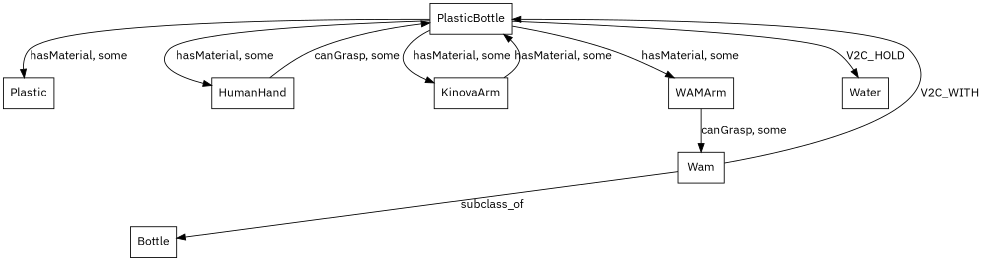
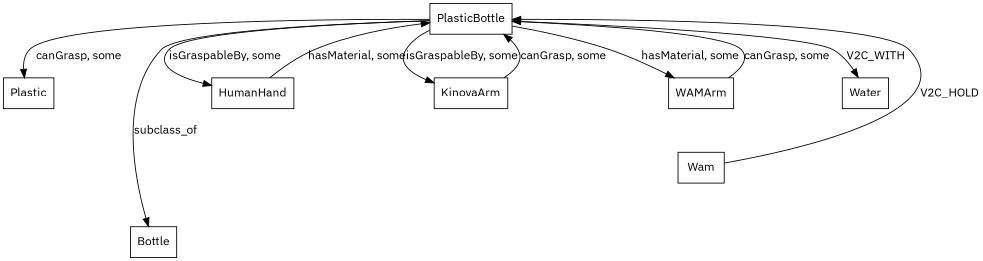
(79, 56) -> (79, 56)
(225, 56) -> (225, 56)
(357, 56) -> (357, 56)
(462, 56) -> (462, 56)
(563, 56) -> (563, 56)
(876, 56) -> (876, 56)
(950, 93) -> (950, 93)
(701, 126) -> (695, 36)
(432, 204) -> (156, 57)
